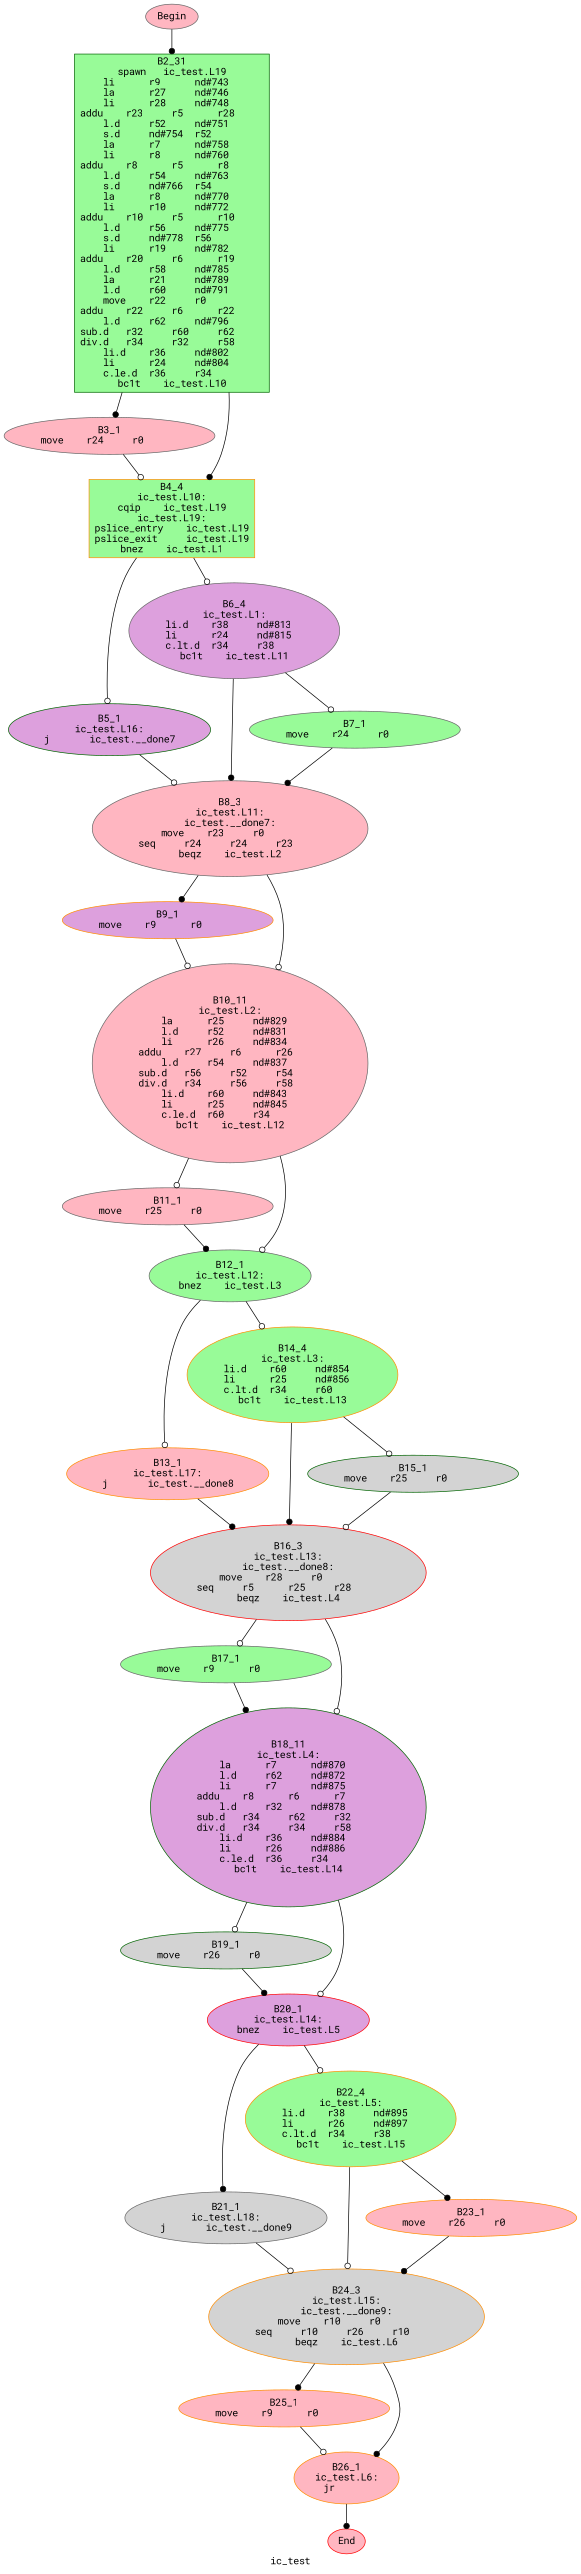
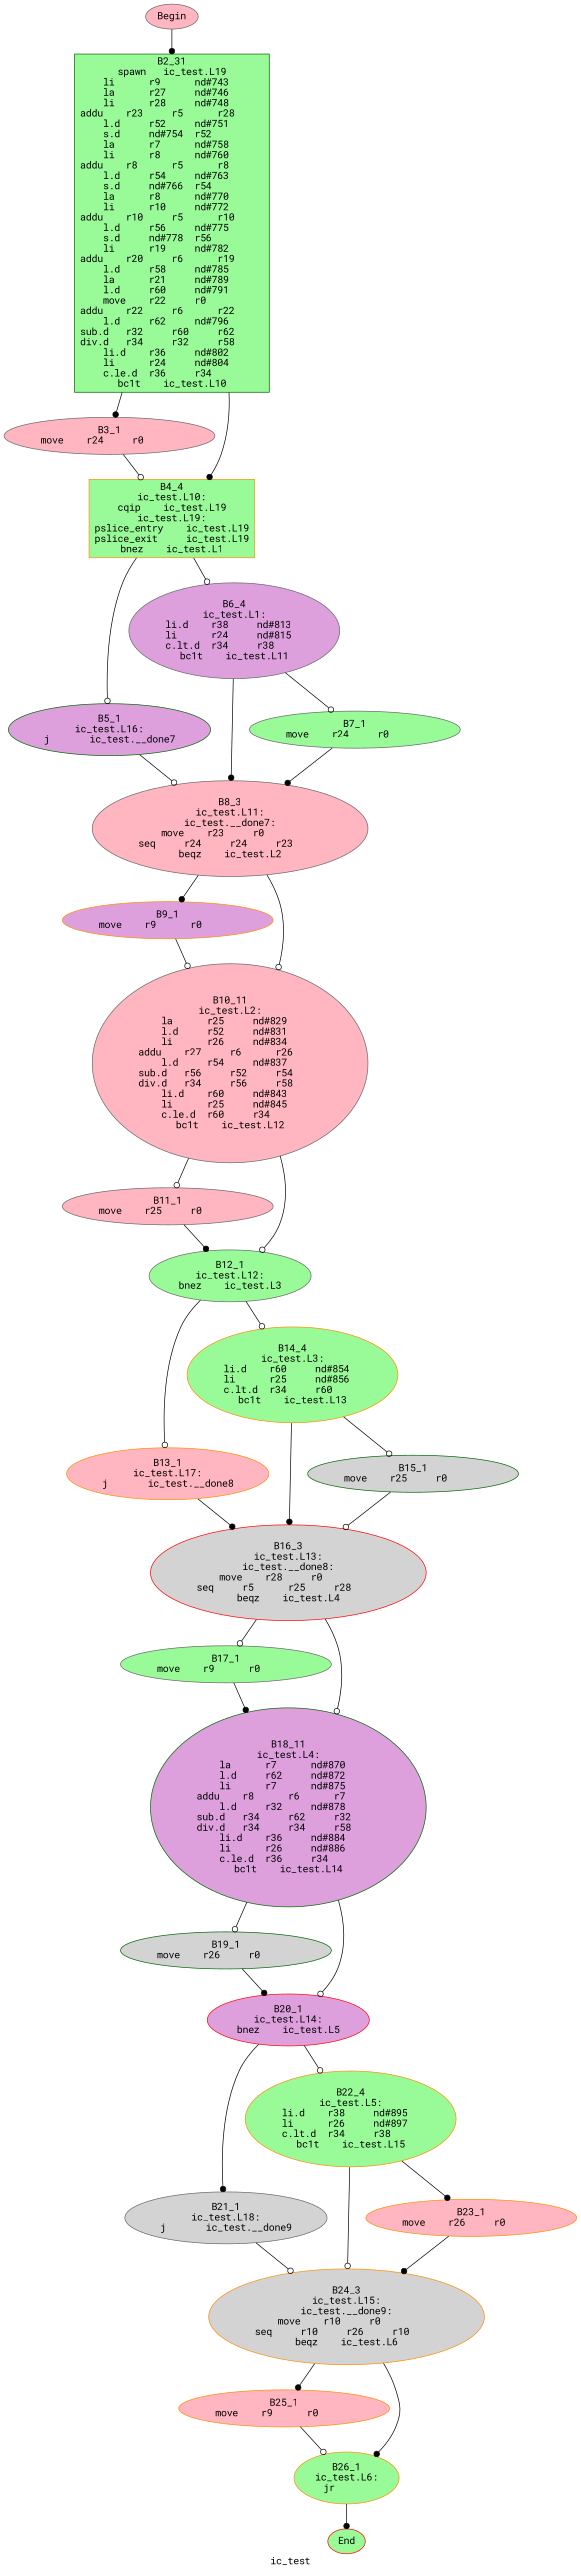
(347, 2478) -> (347, 2478)
(347, 2541) -> (347, 2541)
